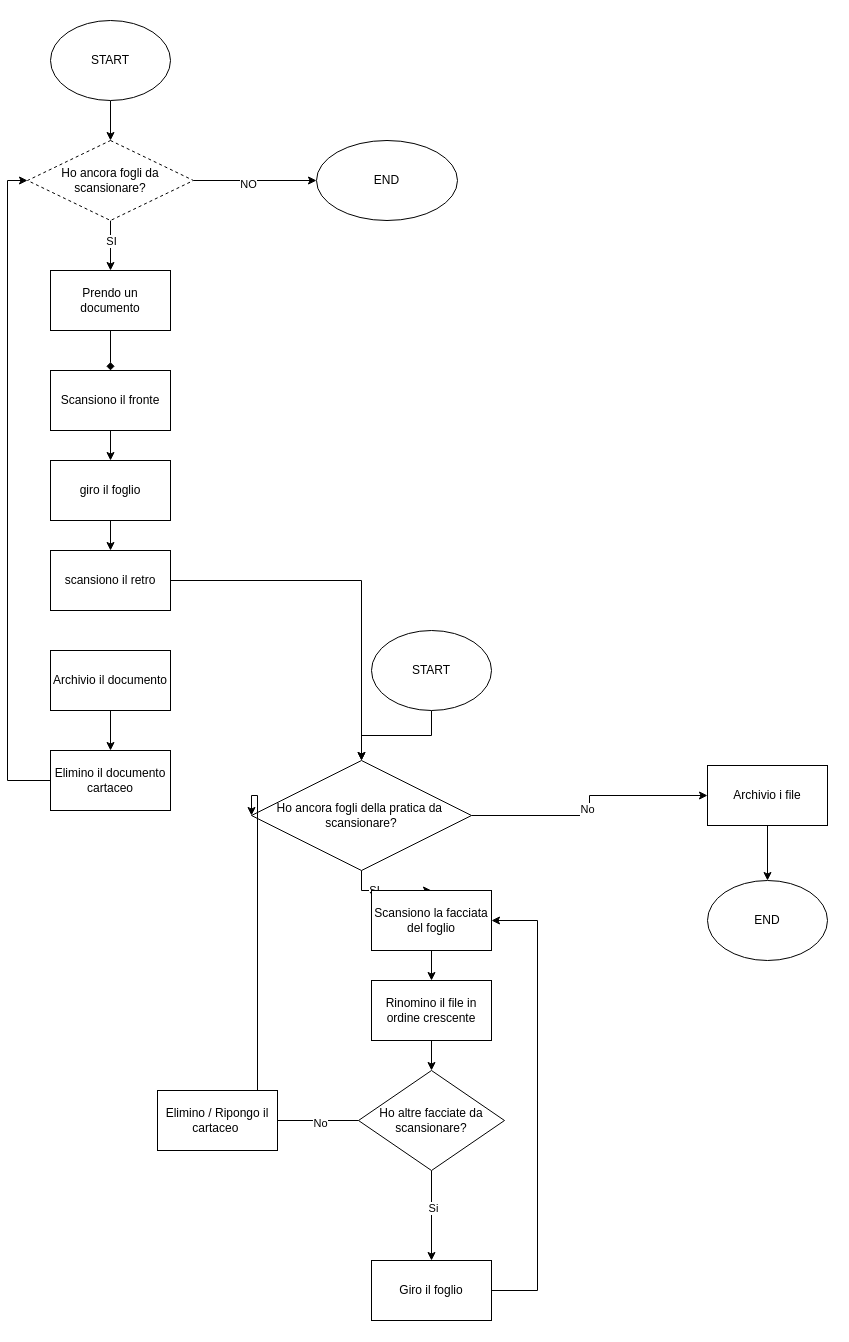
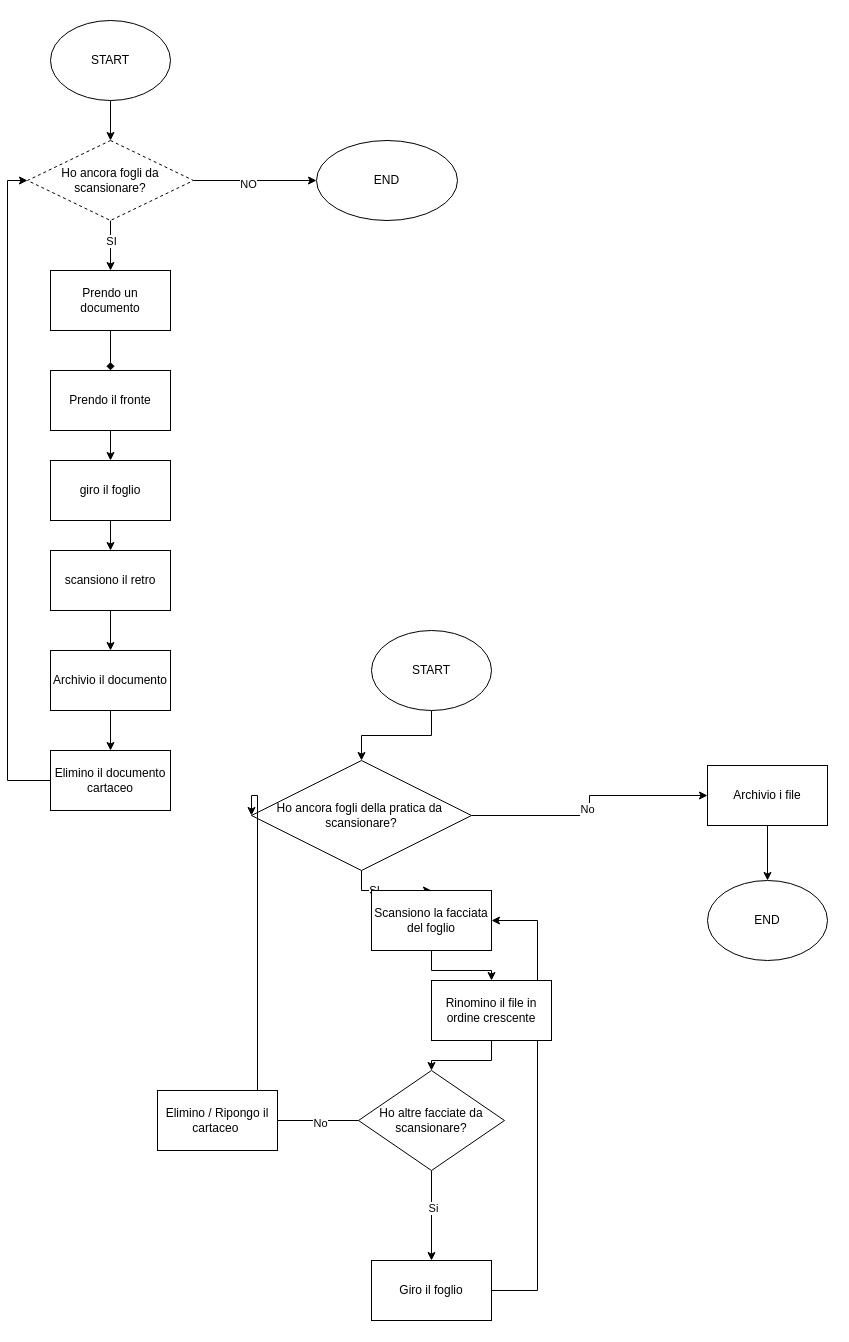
(111, 401) -> (111, 401)
(342, 581) -> (111, 627)
(432, 1011) -> (492, 1011)
